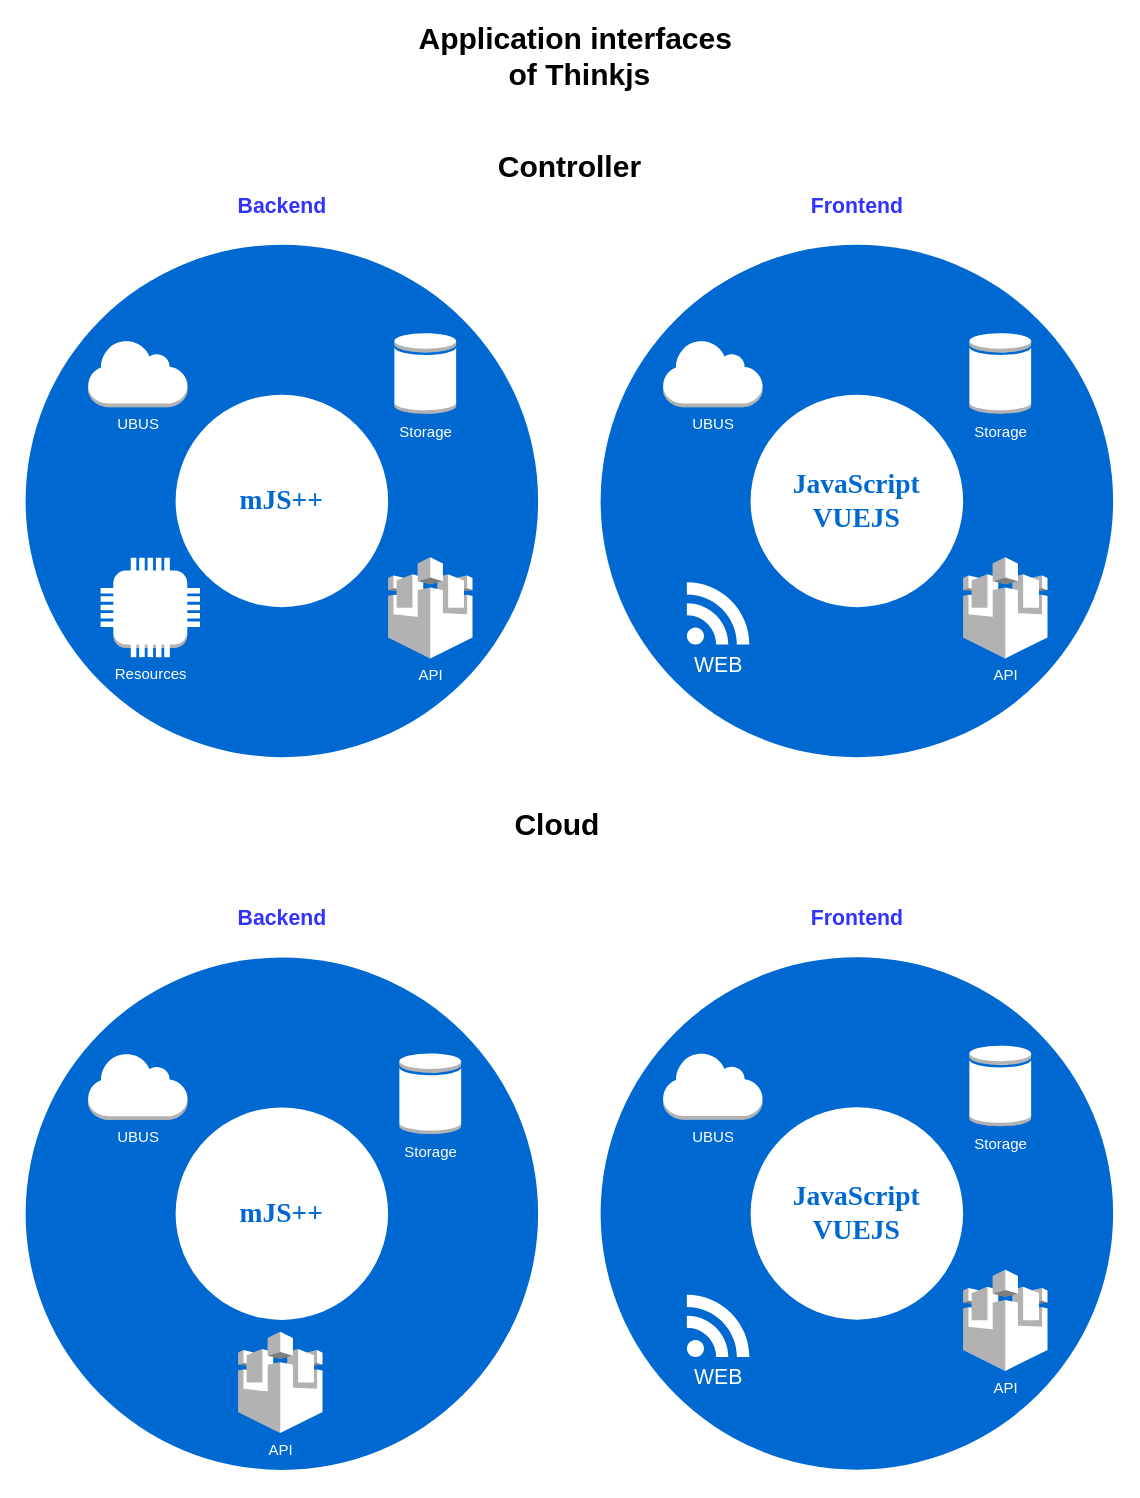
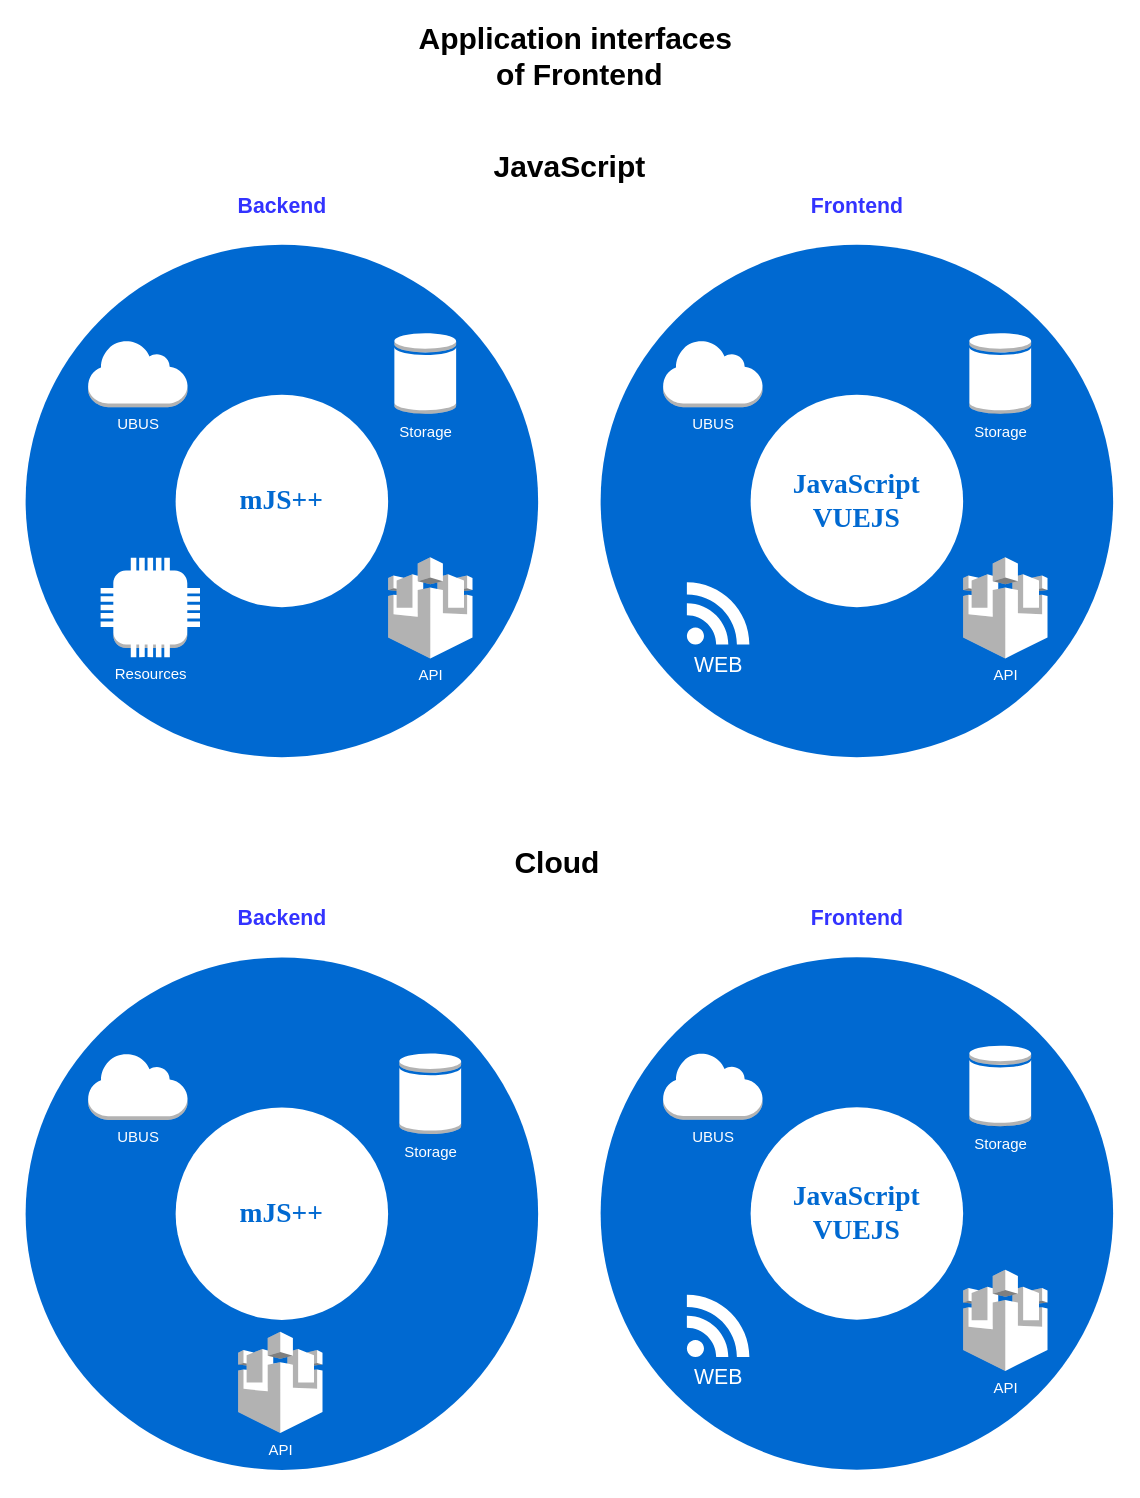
(580, 57) -> (580, 57)
(570, 167) -> (570, 167)
(557, 826) -> (557, 863)
